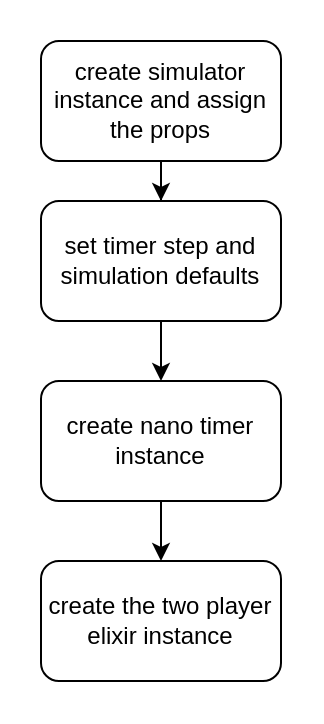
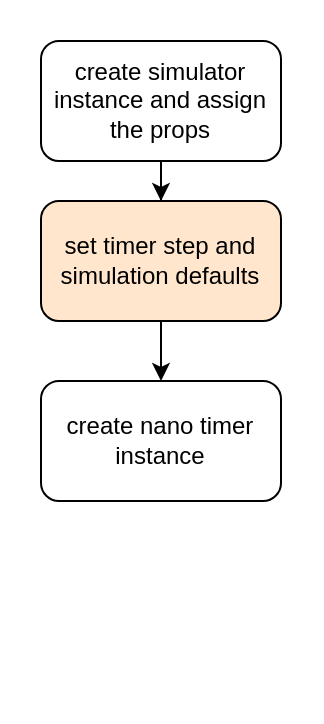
(161, 261) -> (161, 261)
(161, 538) -> none
(161, 621) -> none
